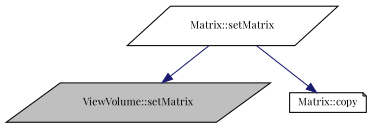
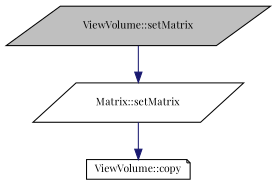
(190, 61) -> (138, 59)
(328, 103) -> (138, 169)
